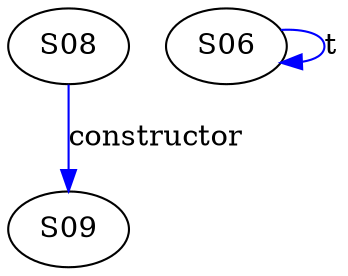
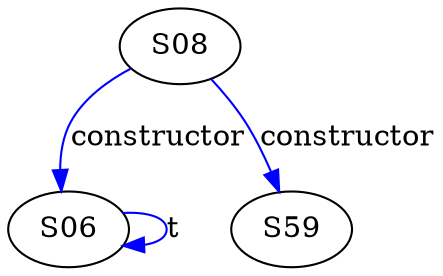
none -> (80, 109)
(69, 229) -> (292, 229)
